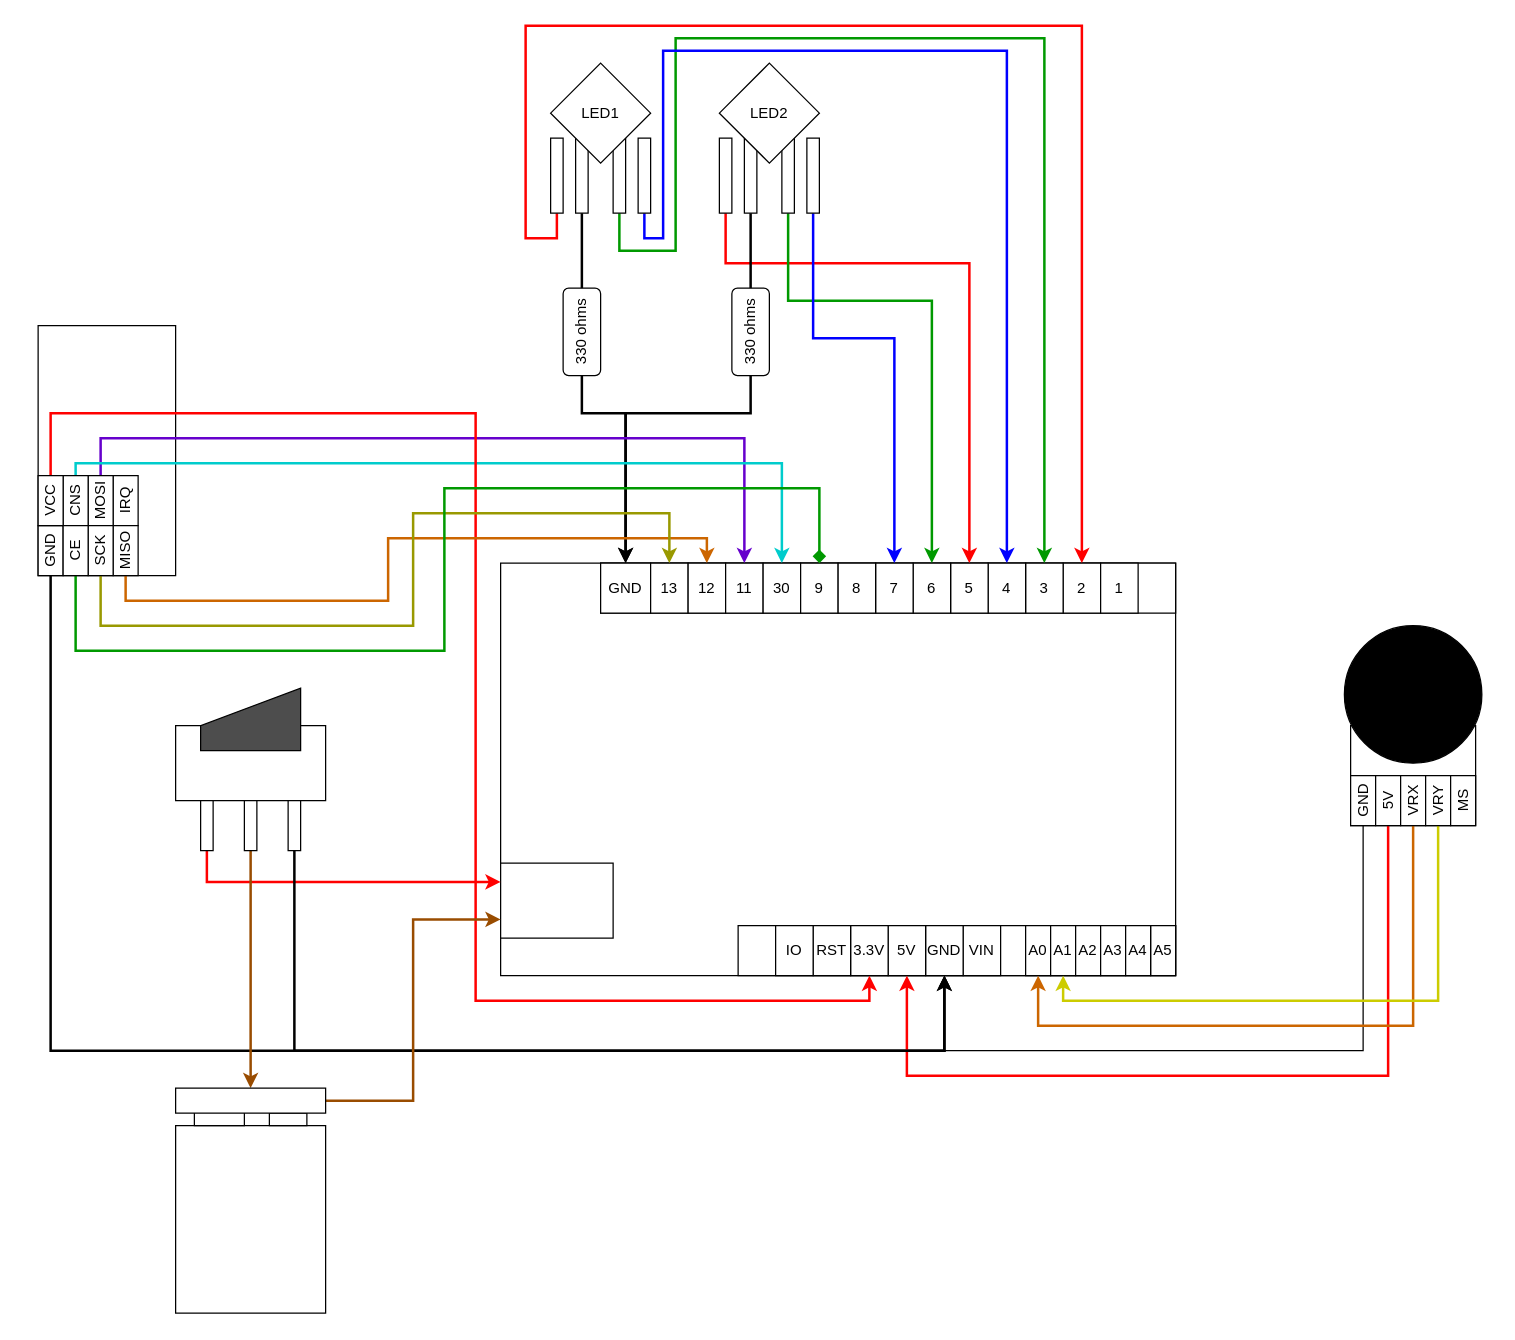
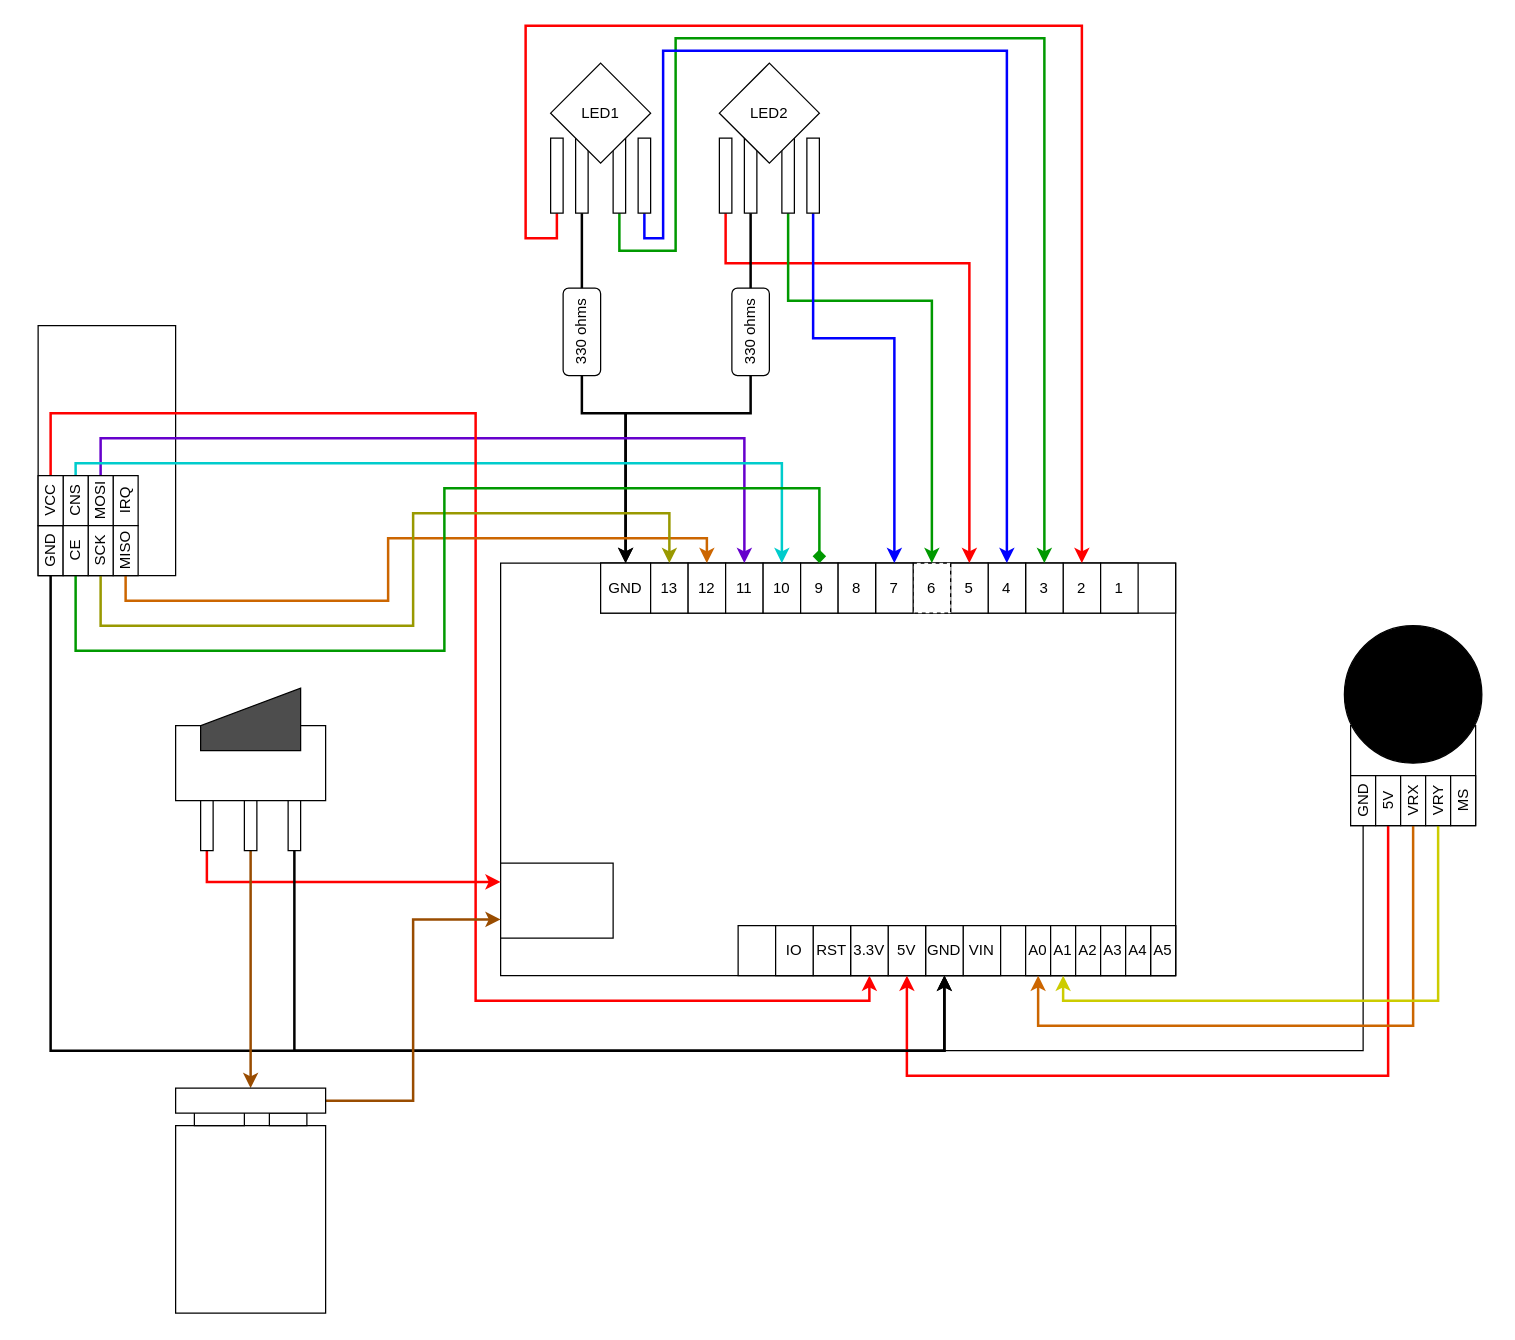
(782, 588) -> (782, 588)
(932, 588) -> (932, 588)
